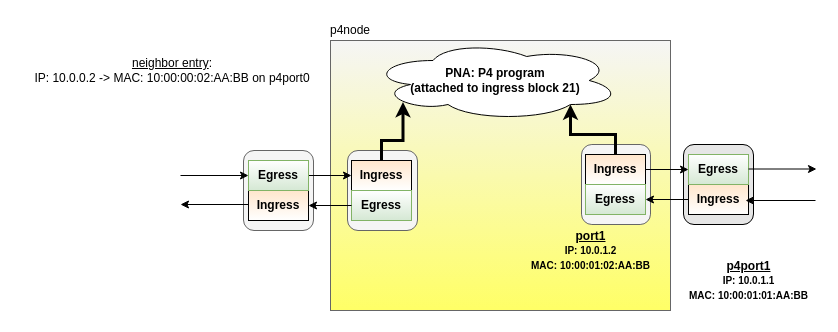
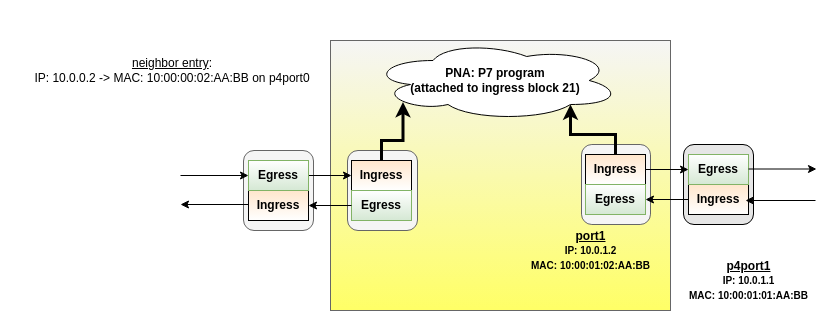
(351, 31) -> none
(496, 81) -> (496, 81)
